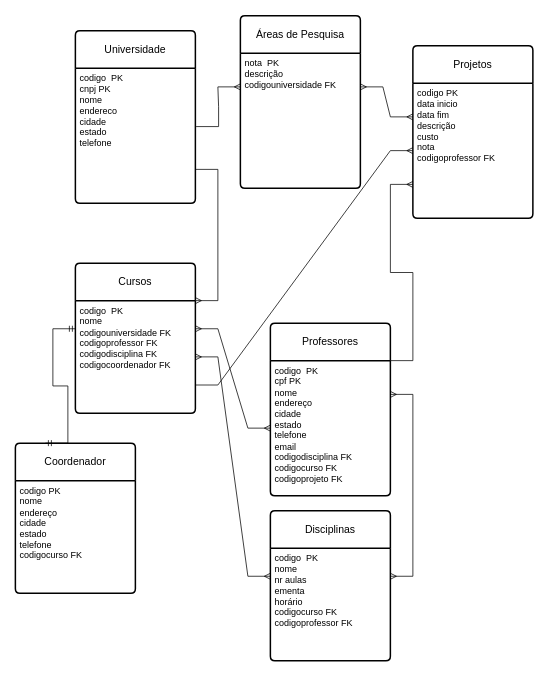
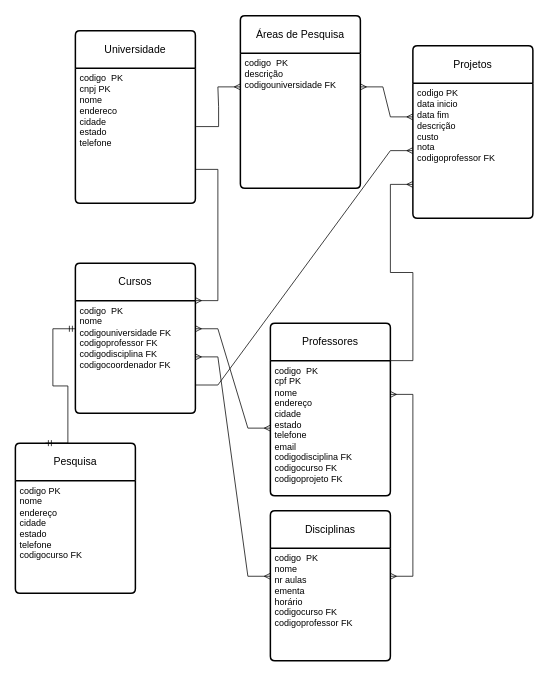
(293, 74) -> (293, 74)
(75, 462) -> (75, 462)
